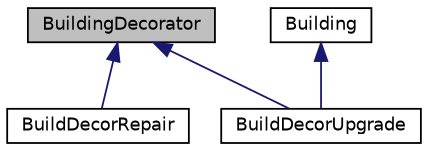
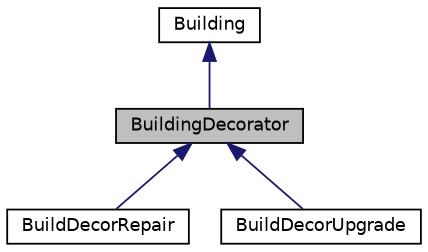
(321, 85) -> (210, 85)
